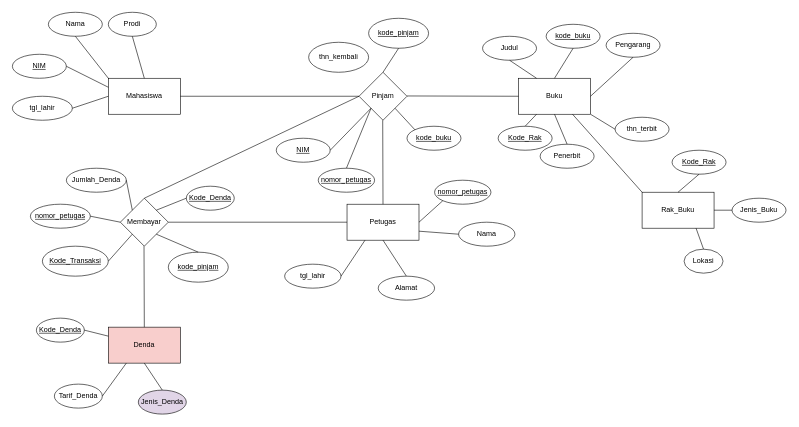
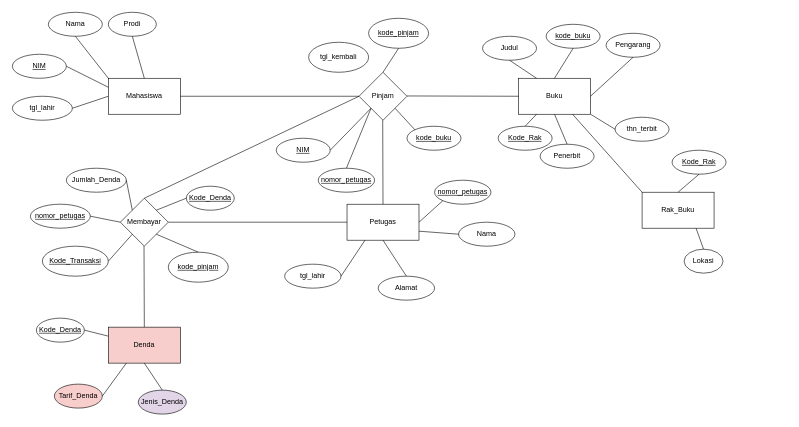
(339, 57) -> (339, 57)
(723, 210) -> none
(759, 210) -> none
(78, 396) -> (78, 396)
